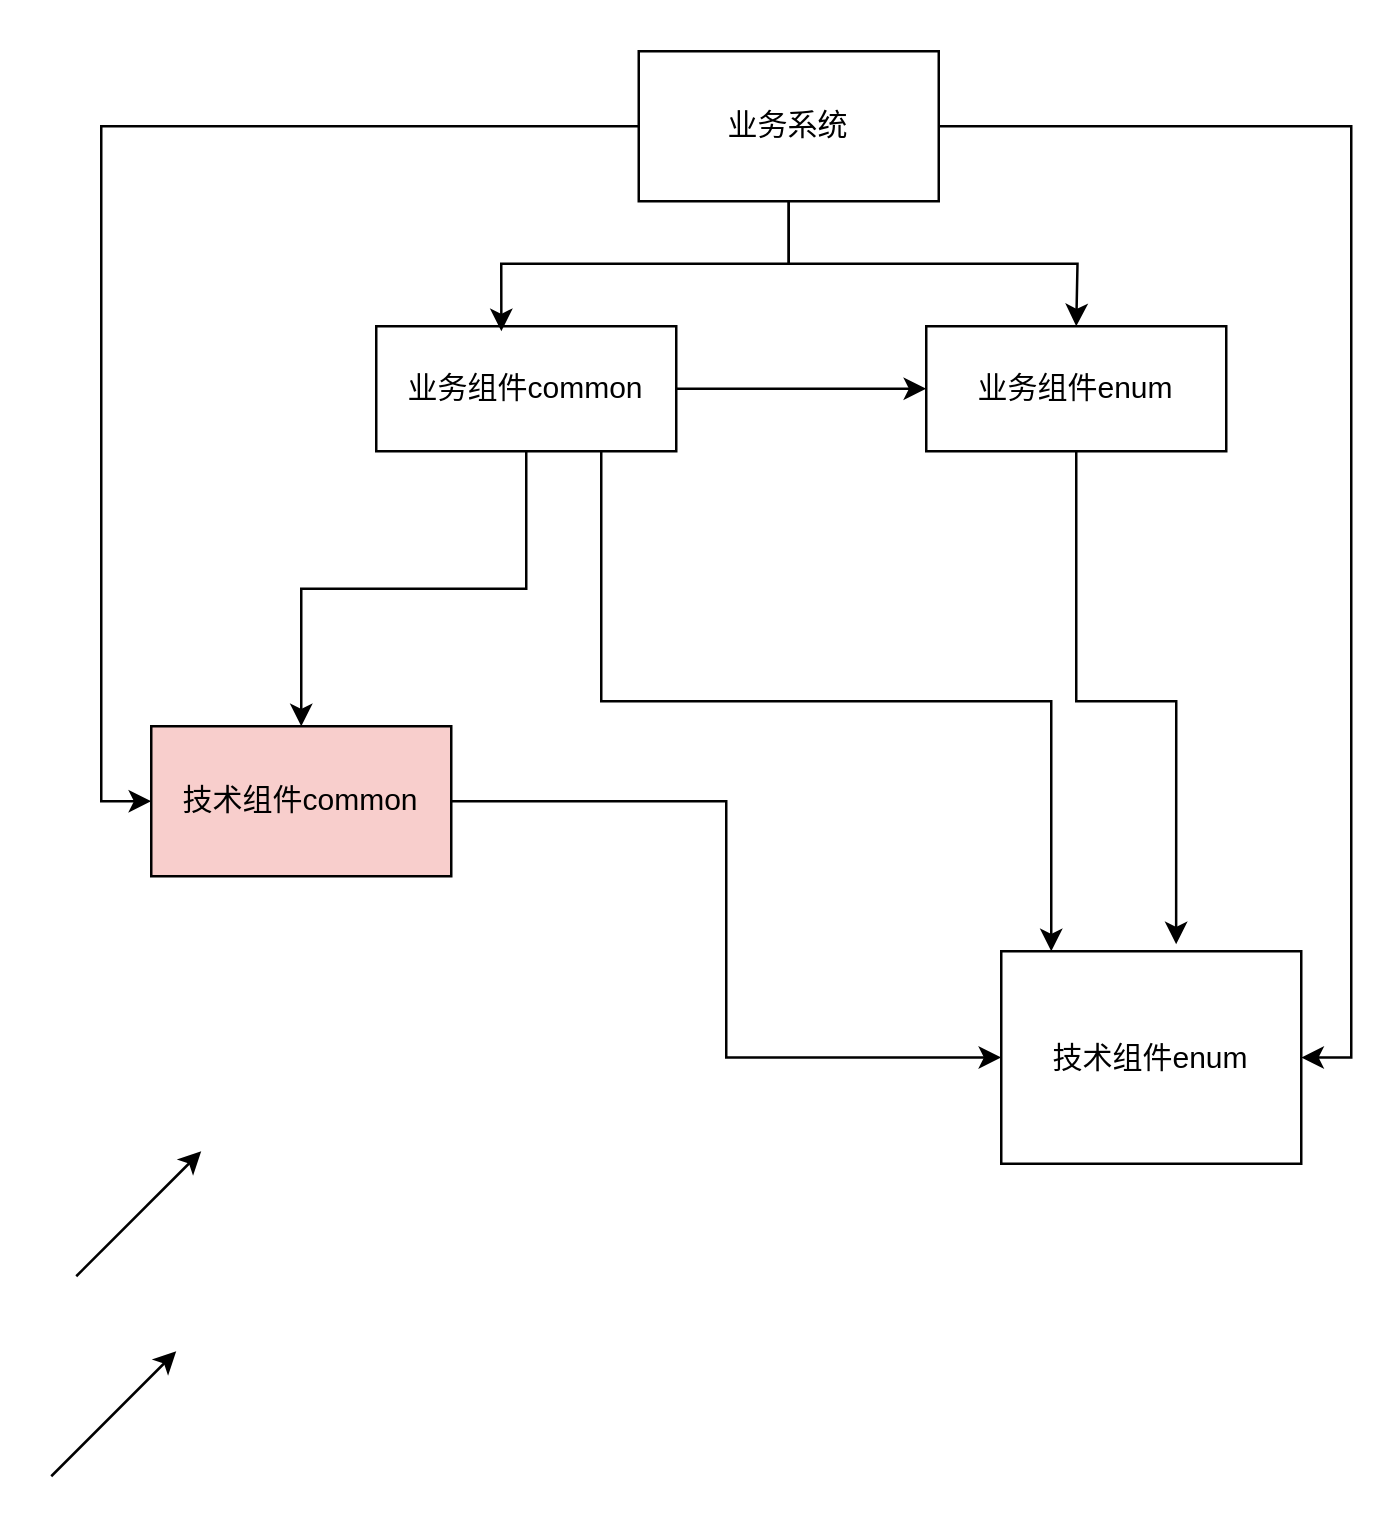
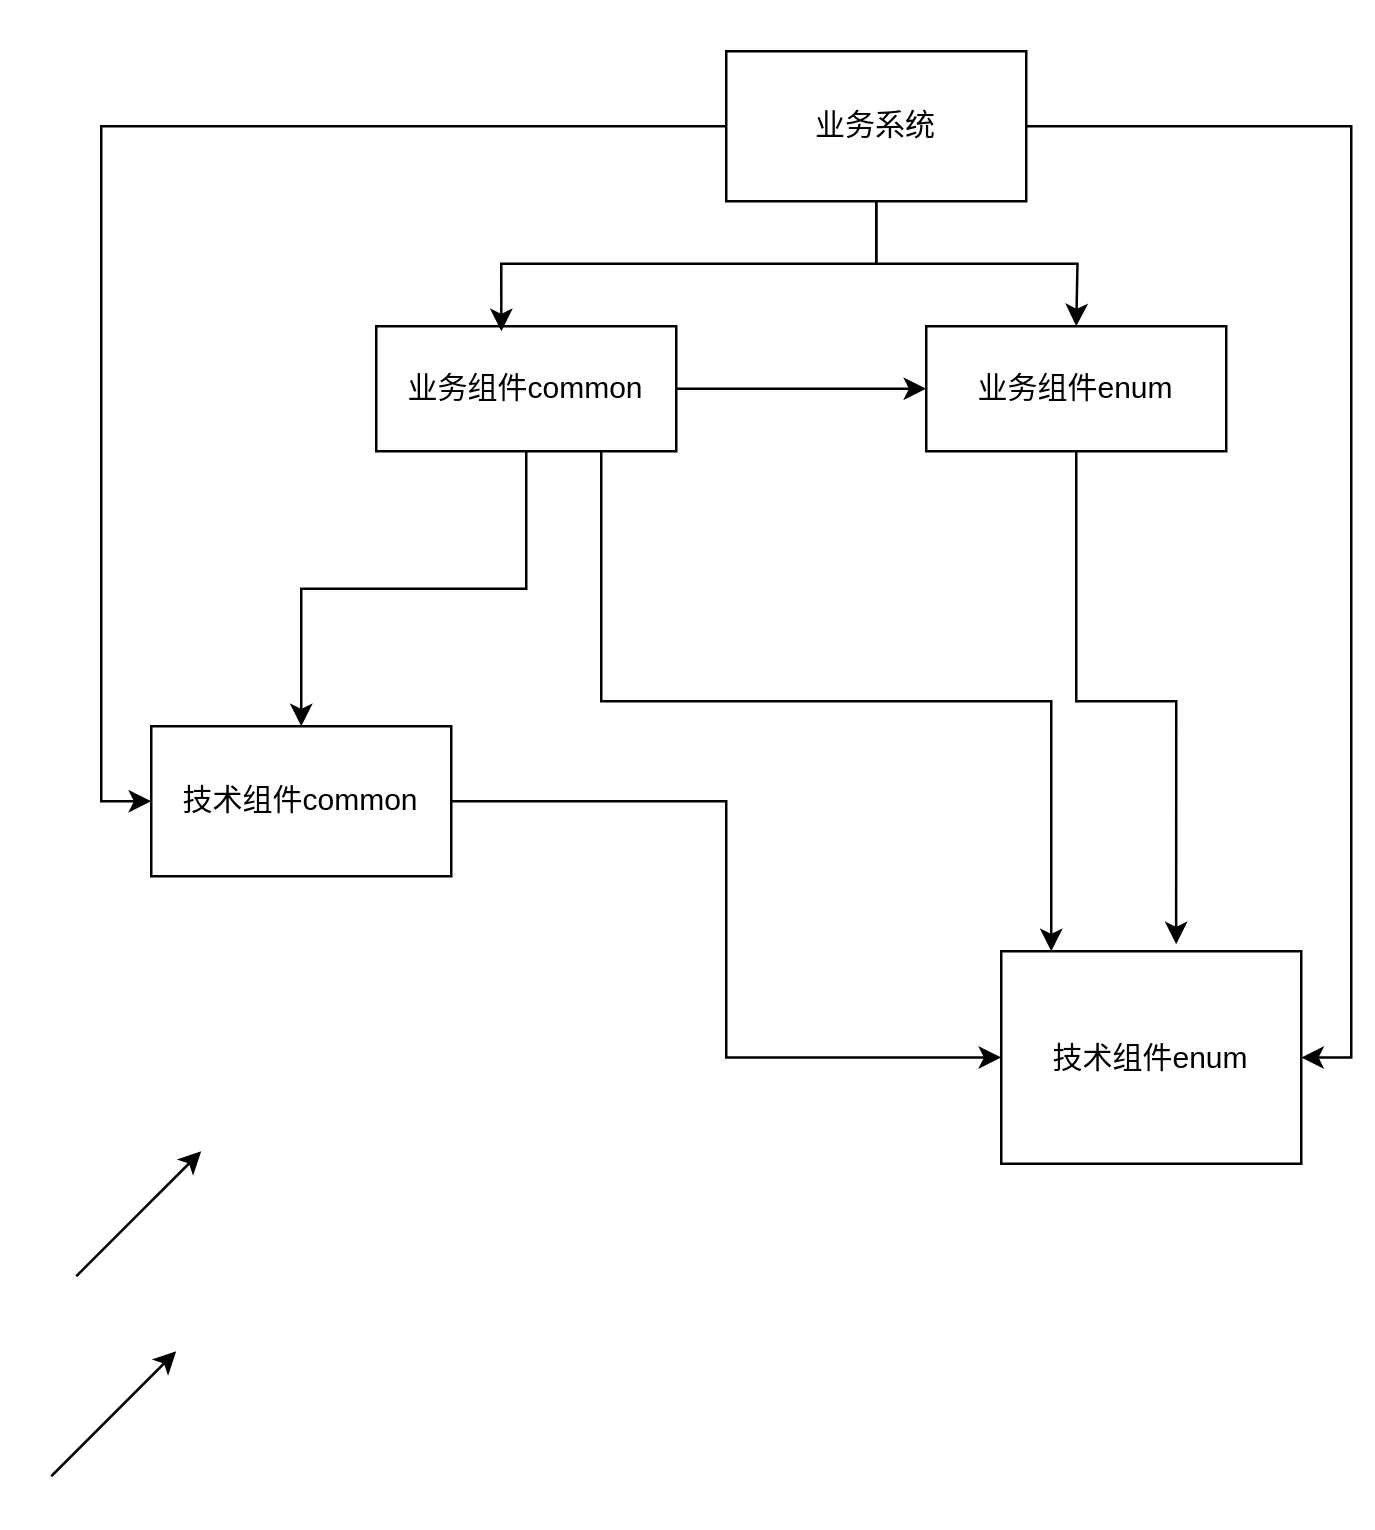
(789, 126) -> (876, 126)
(301, 801) -> (301, 801)
